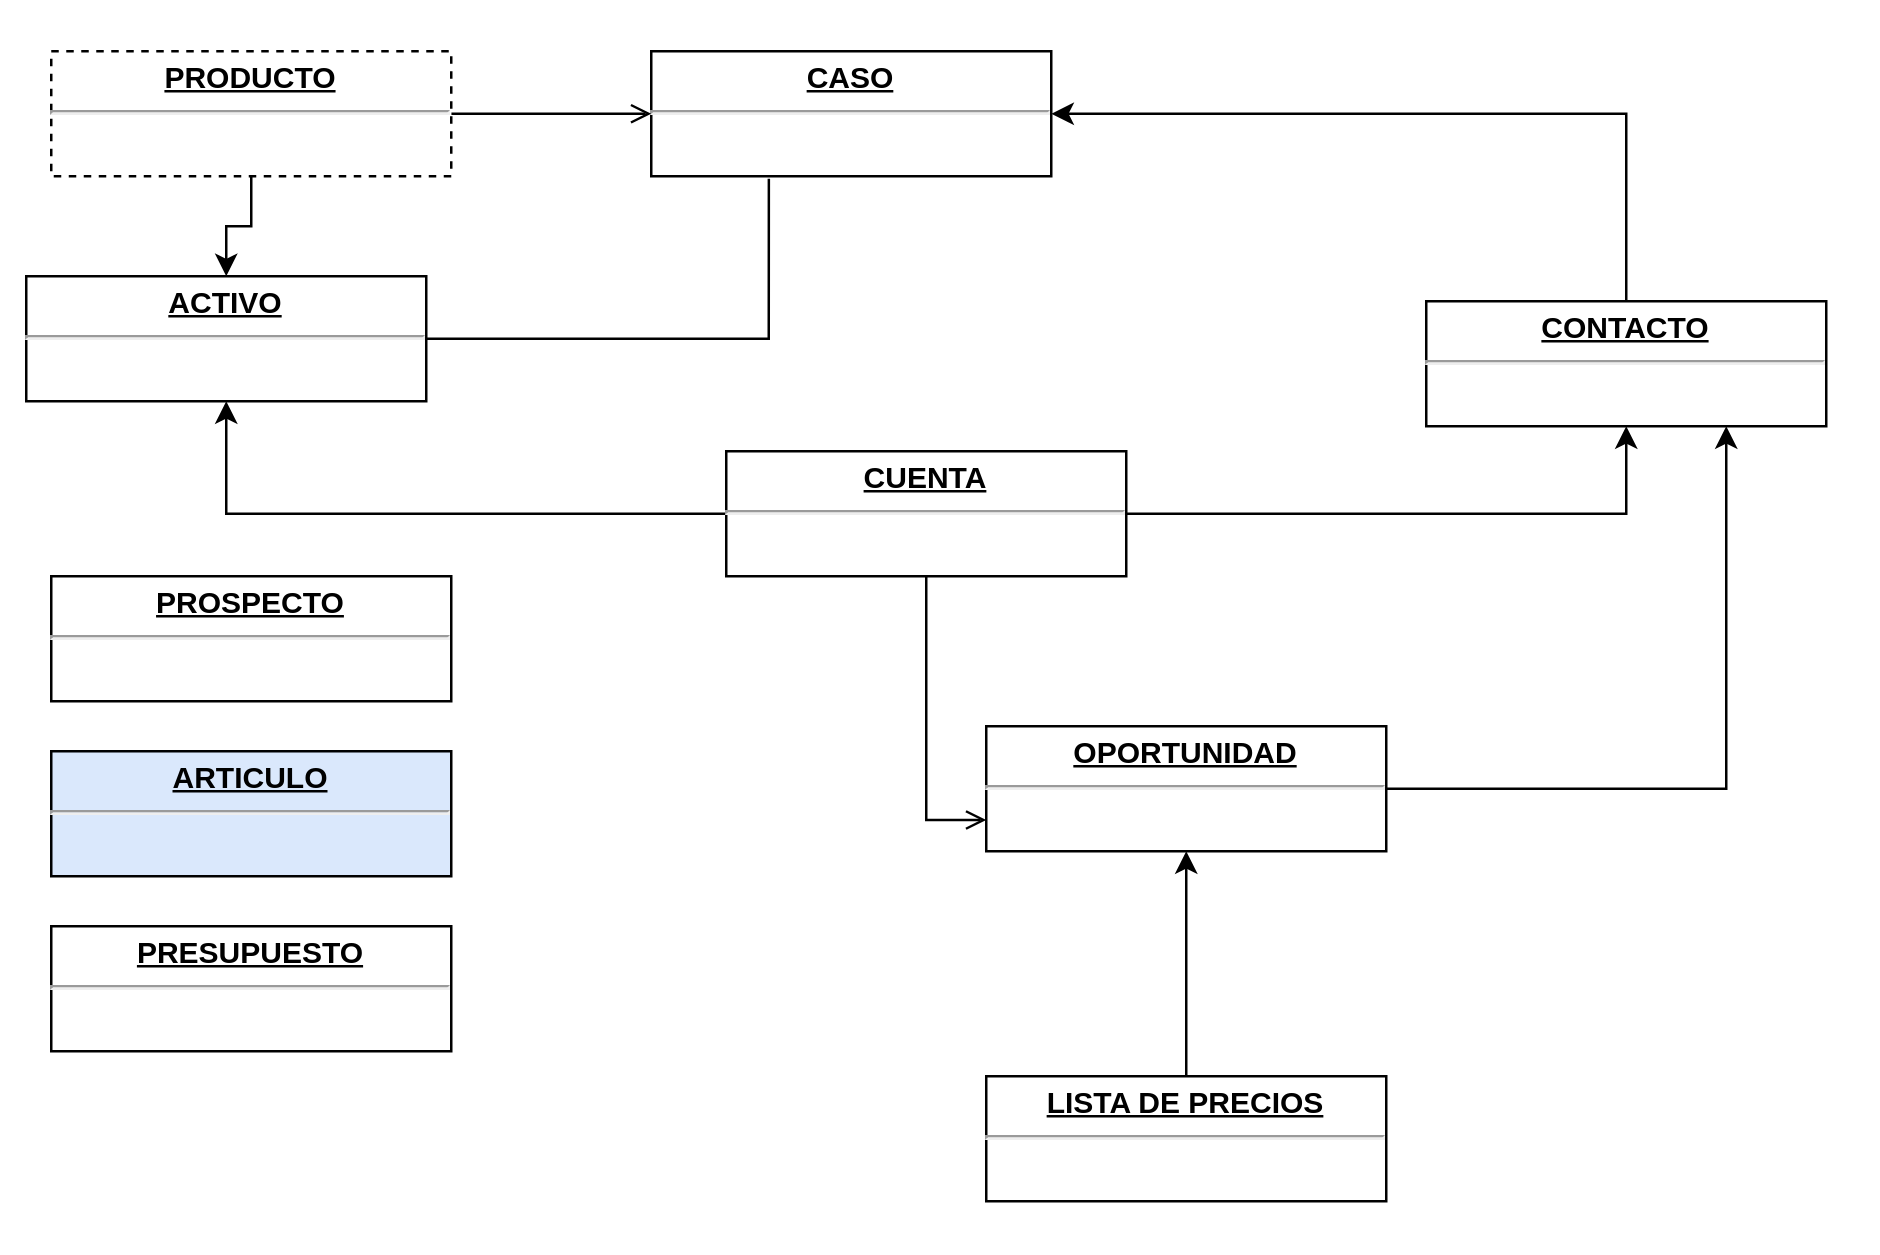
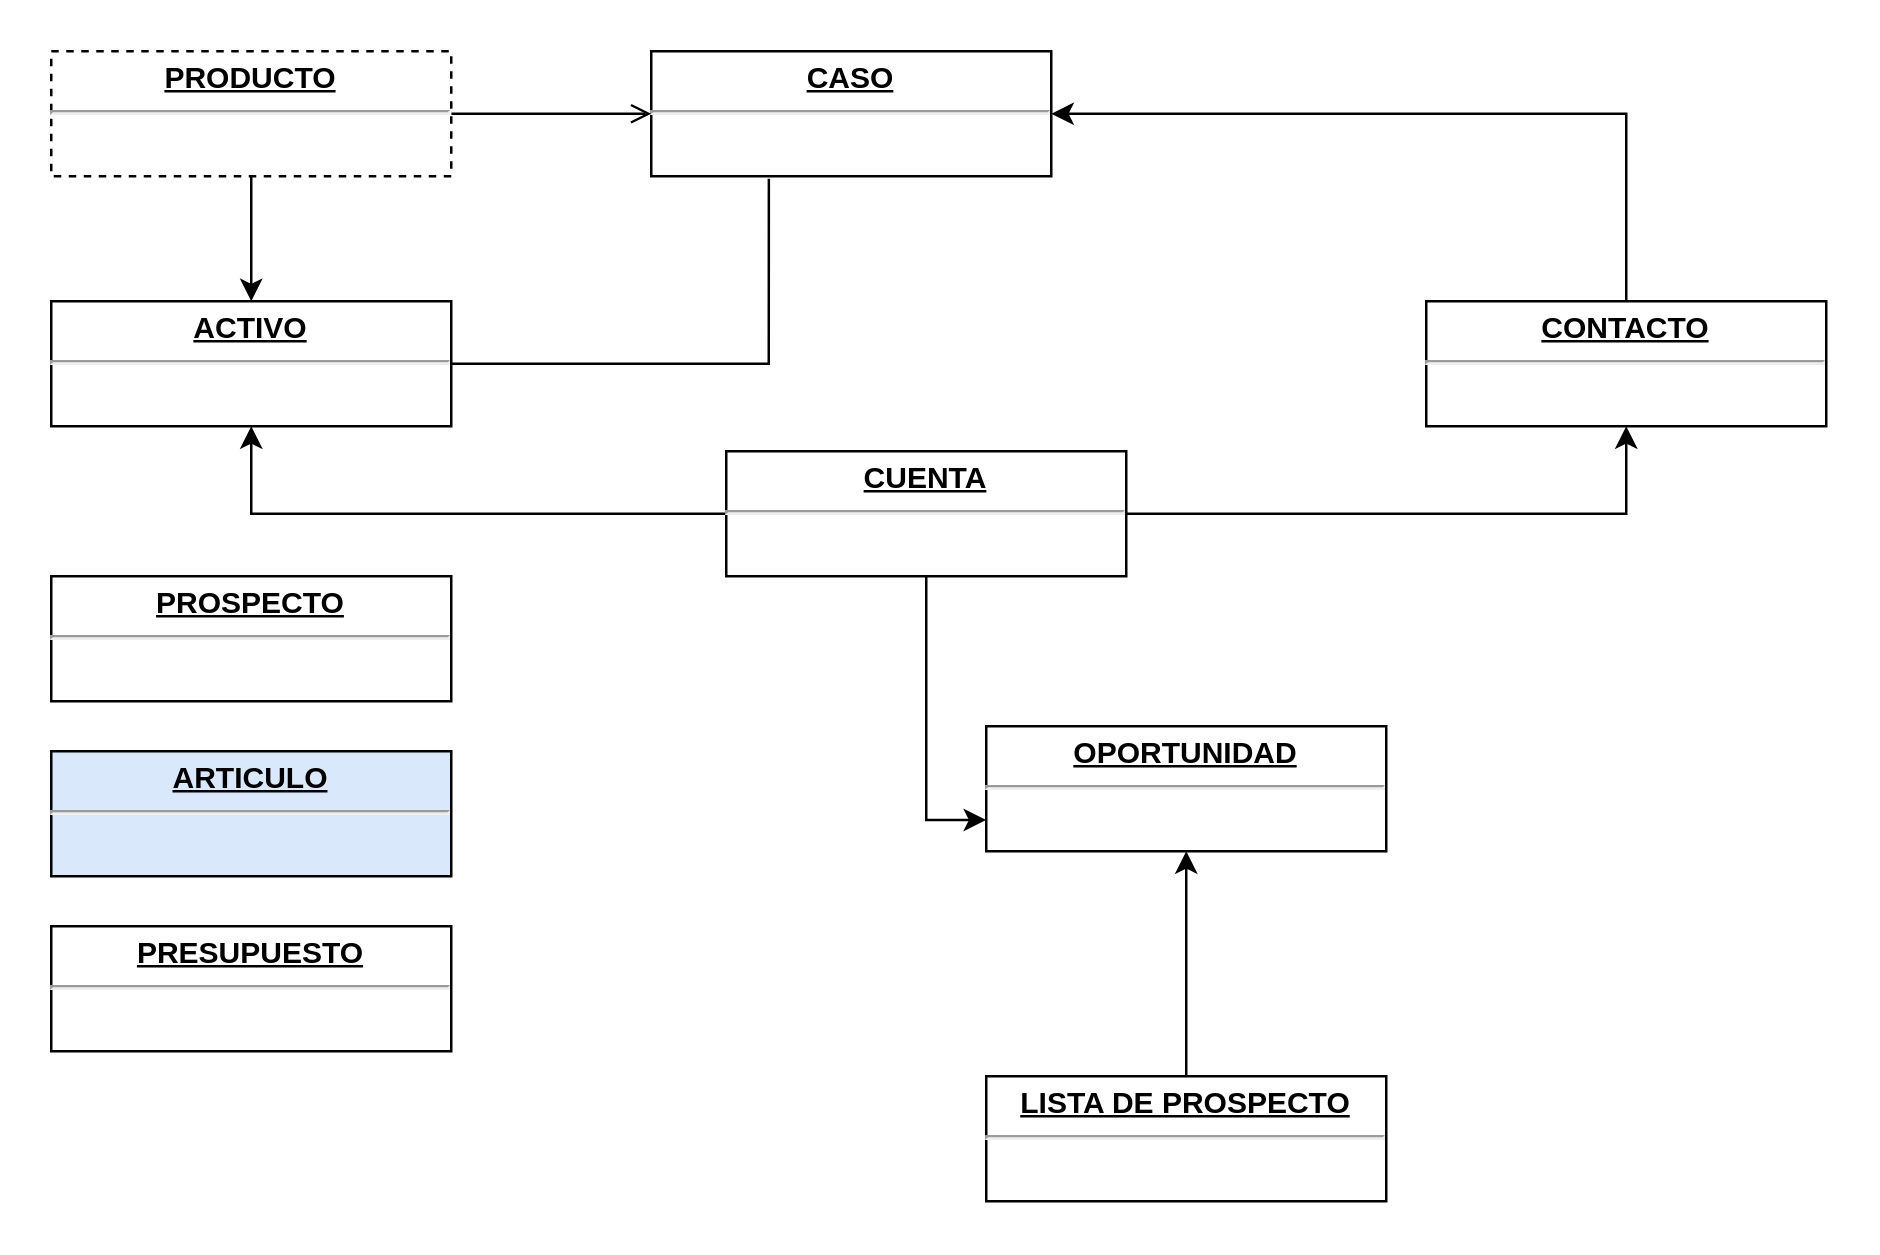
(226, 339) -> (251, 364)
(1726, 786) -> none
(972, 820) -> (968, 820)
(1113, 1094) -> (1130, 1094)
